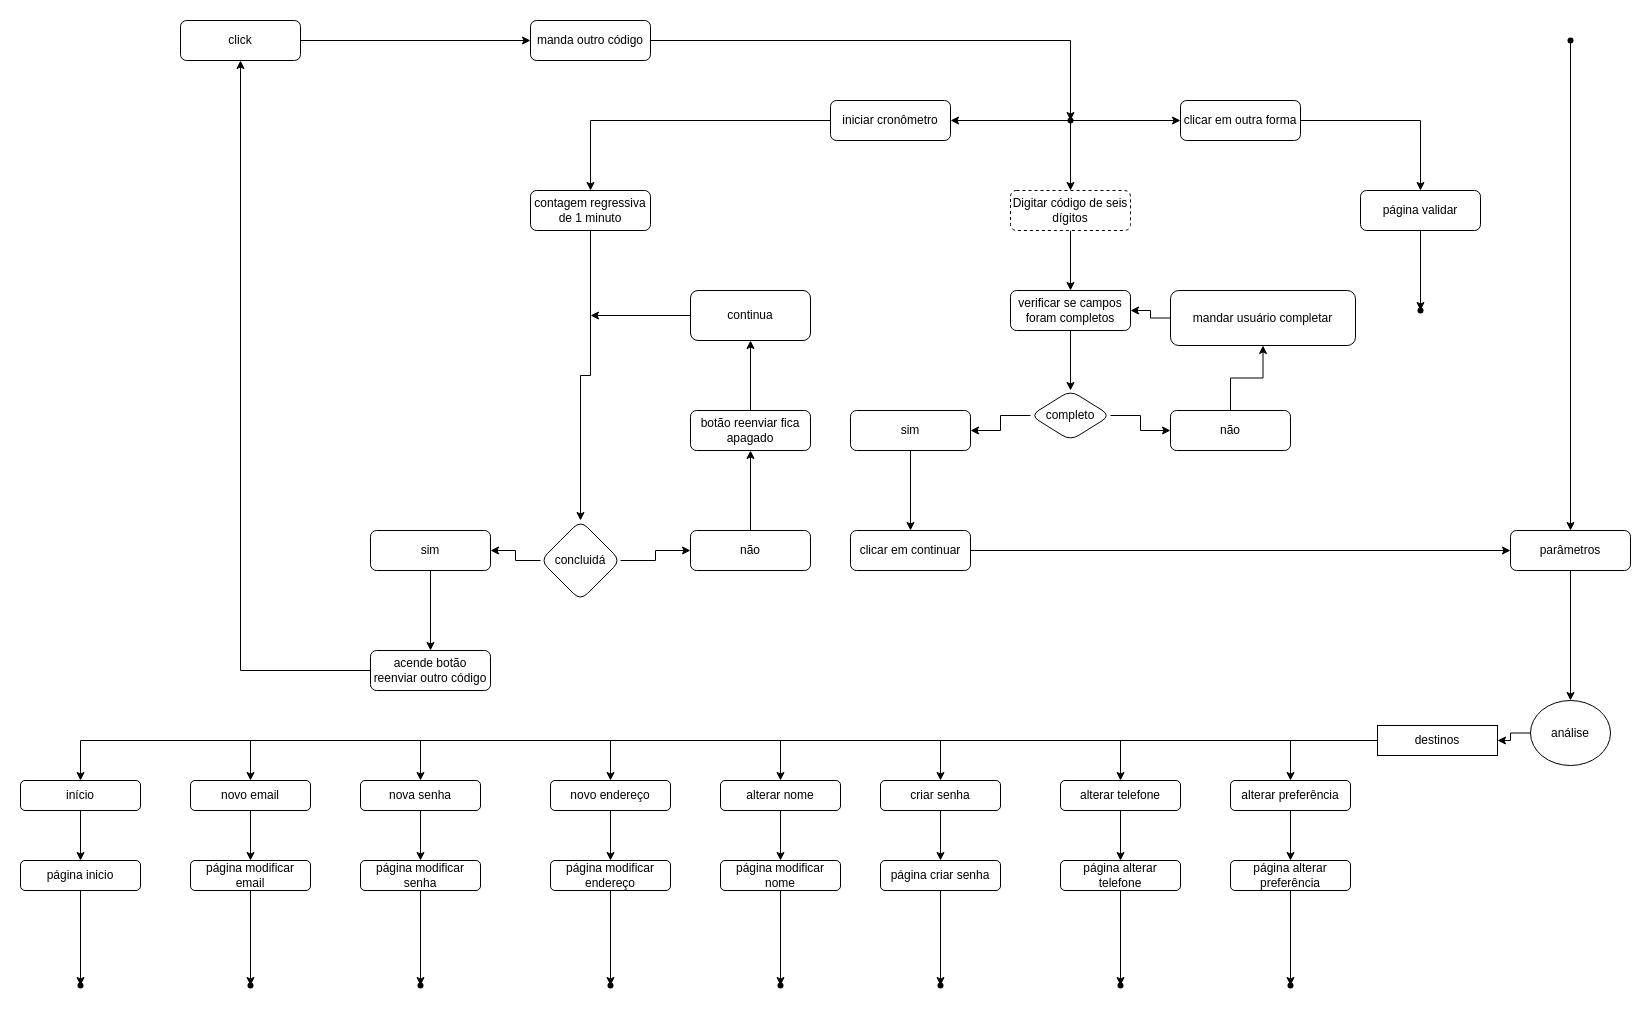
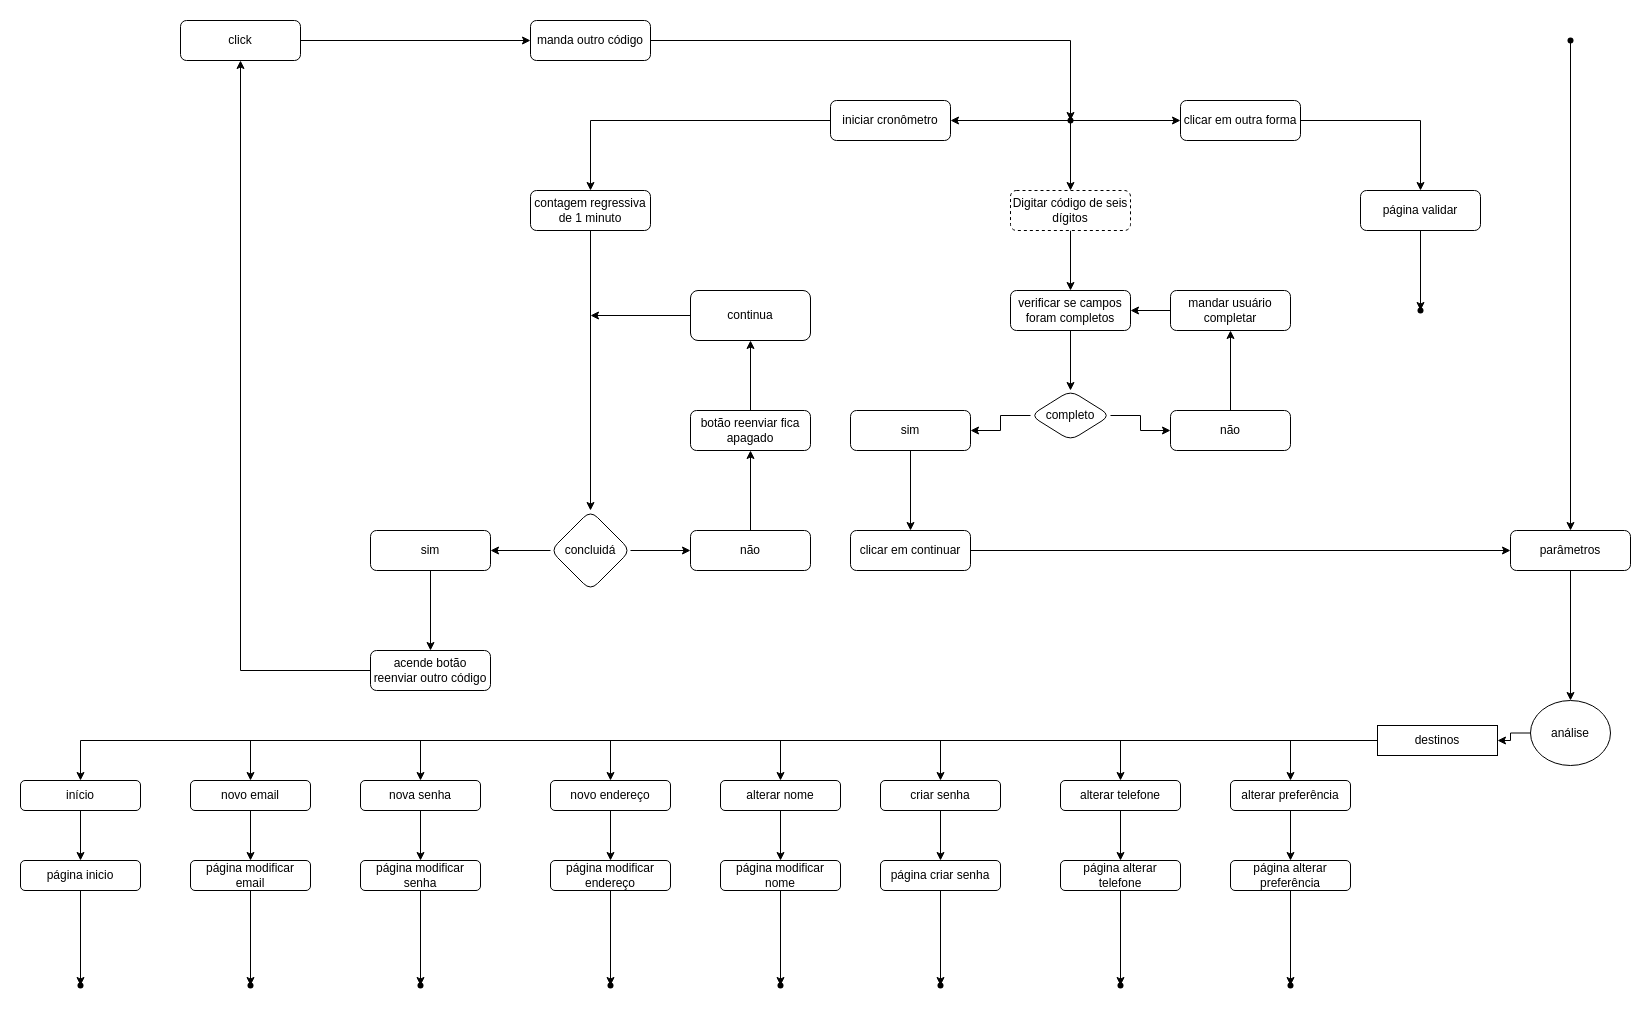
(1263, 318) -> (1231, 311)
(581, 561) -> (591, 551)
